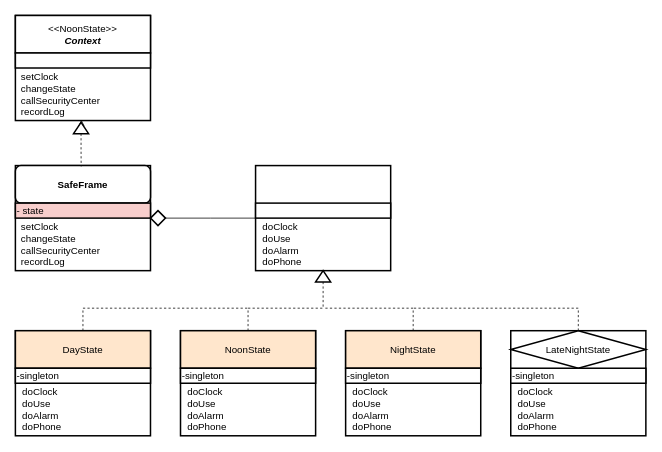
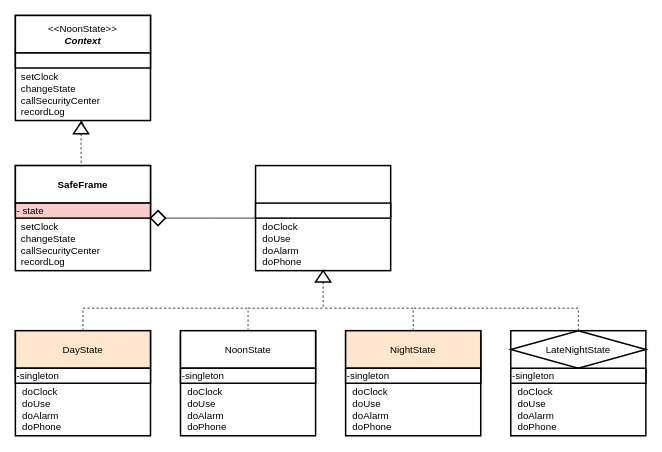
(83, 184) -> (83, 184)
(248, 349) -> (248, 349)
